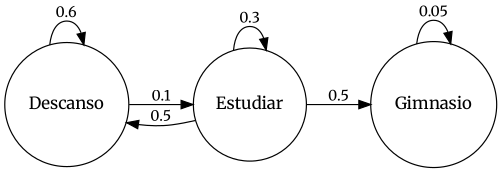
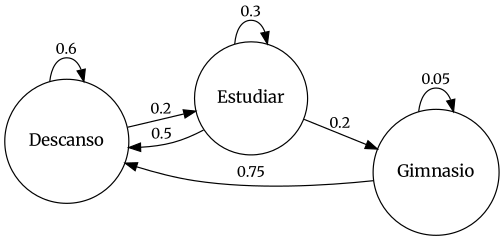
(161, 97) -> (162, 110)
(339, 97) -> (340, 124)
none -> (254, 186)
